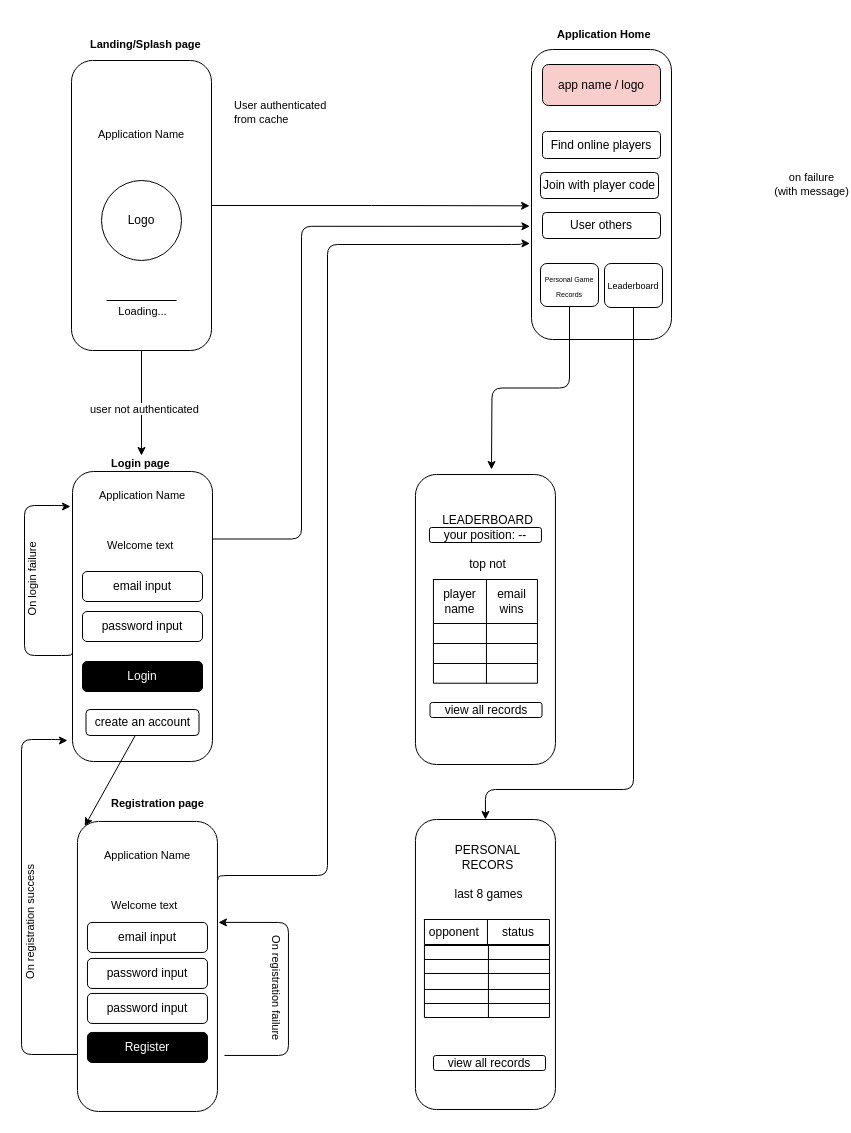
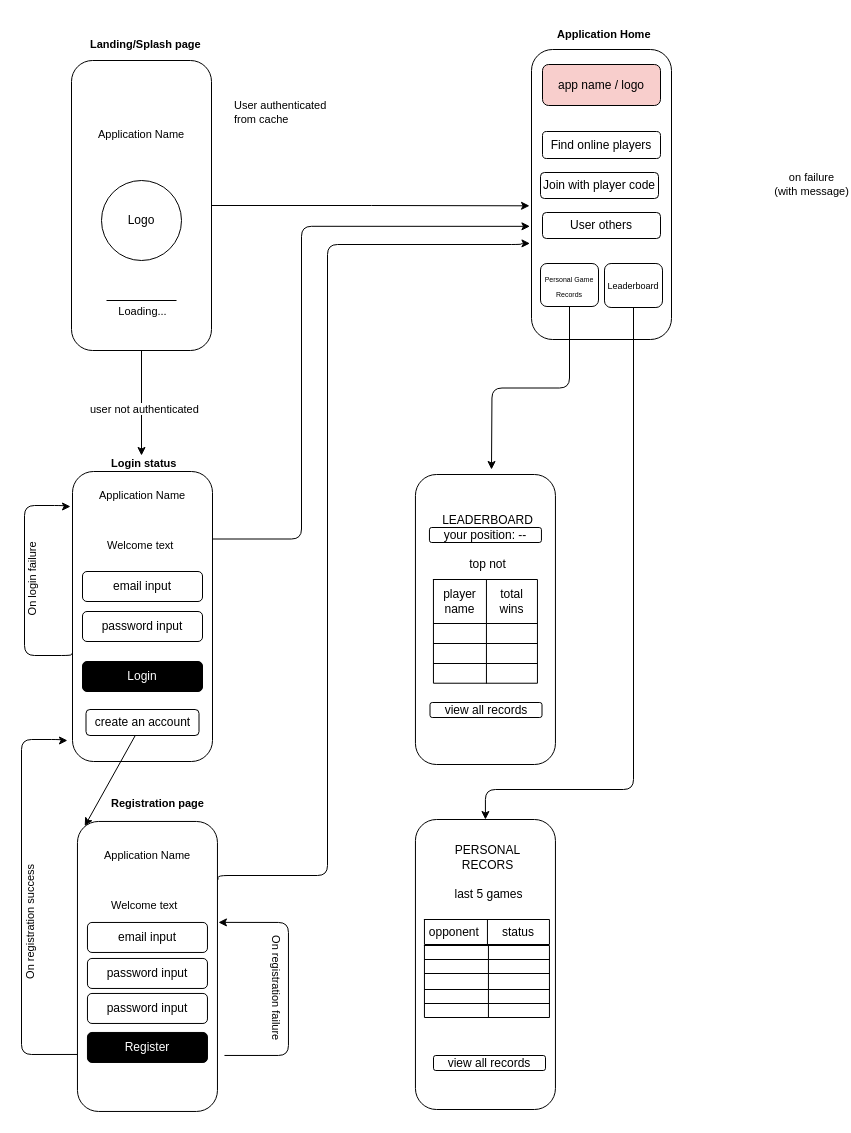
(142, 464) -> (149, 464)
(512, 602) -> (512, 602)
(489, 895) -> (489, 895)
